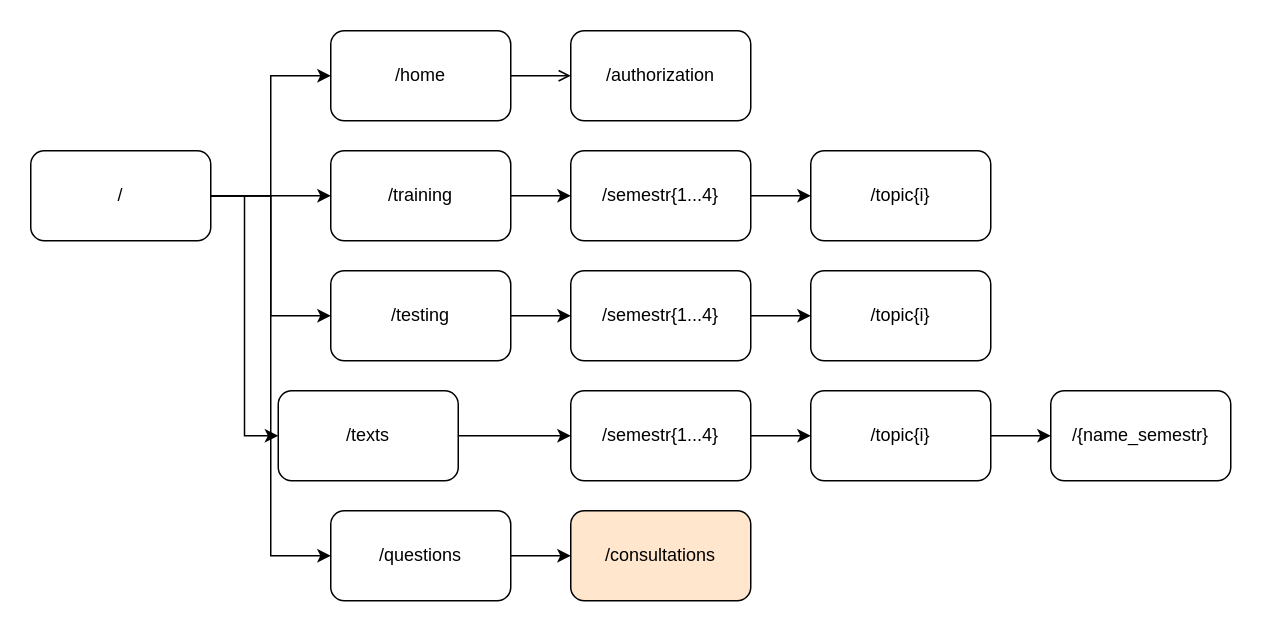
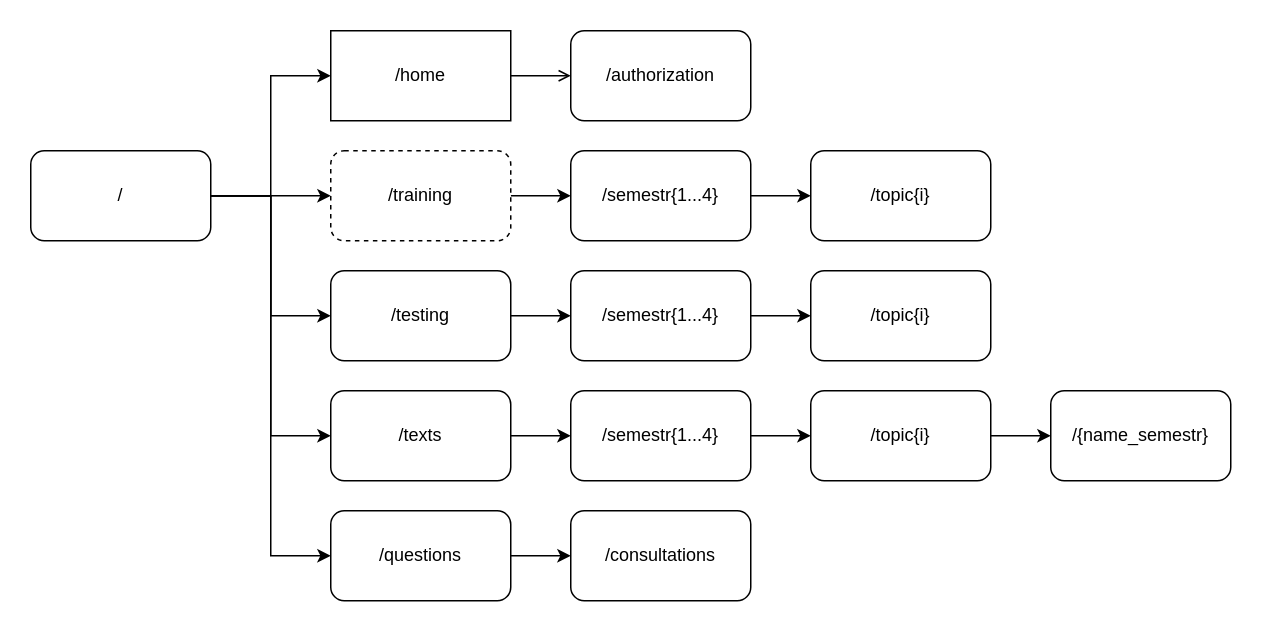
(421, 76) -> (421, 76)
(421, 196) -> (421, 196)
(368, 436) -> (421, 436)
(661, 556) -> (661, 556)
